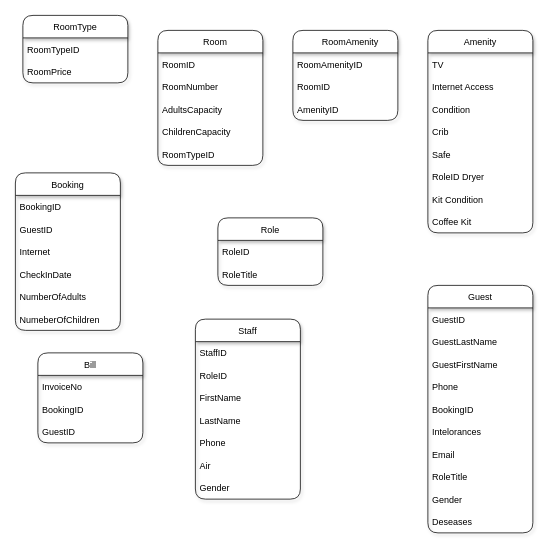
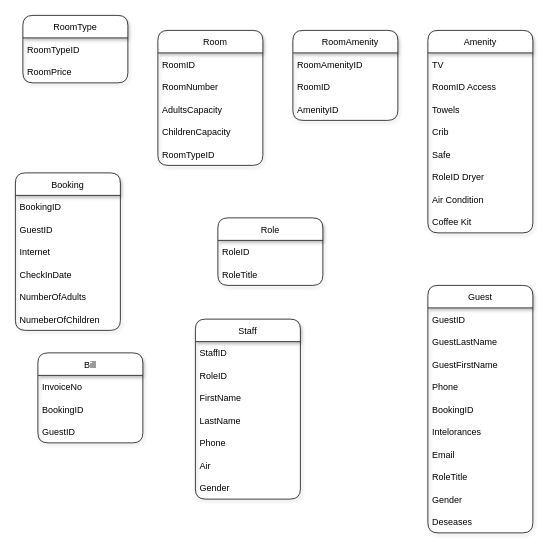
(469, 87) -> (464, 87)
(452, 110) -> (446, 110)
(460, 200) -> (460, 200)
